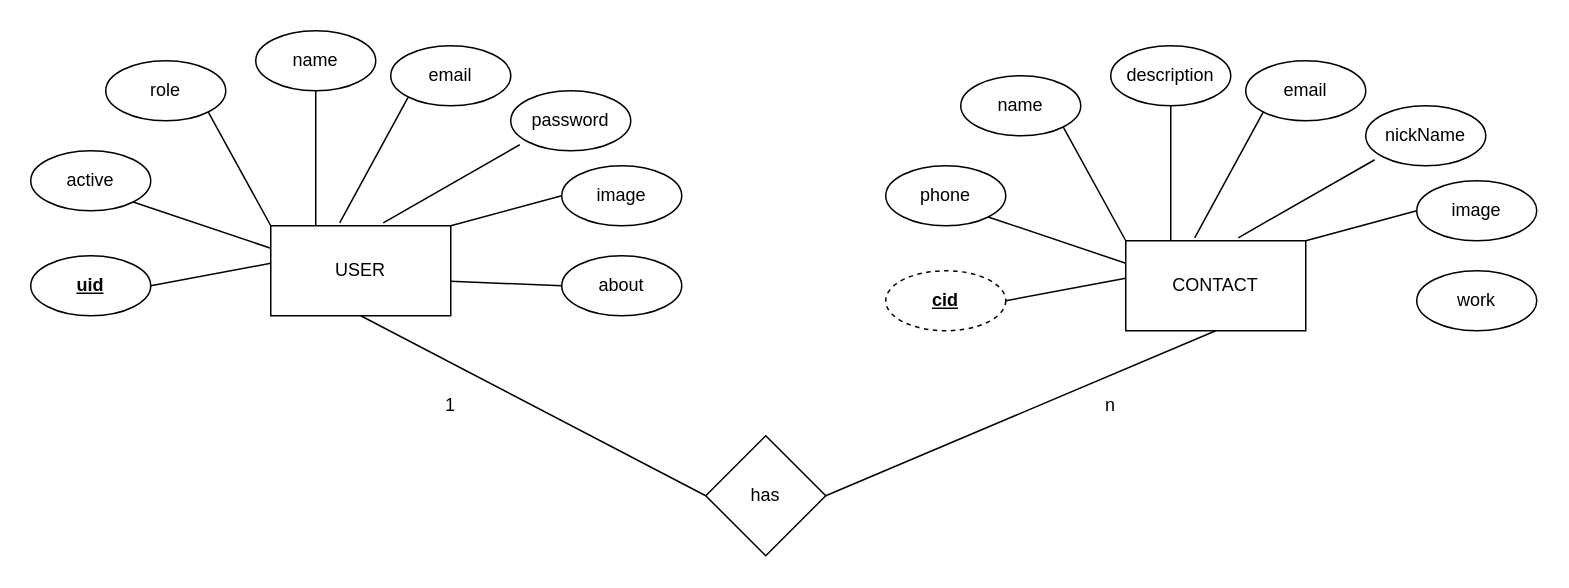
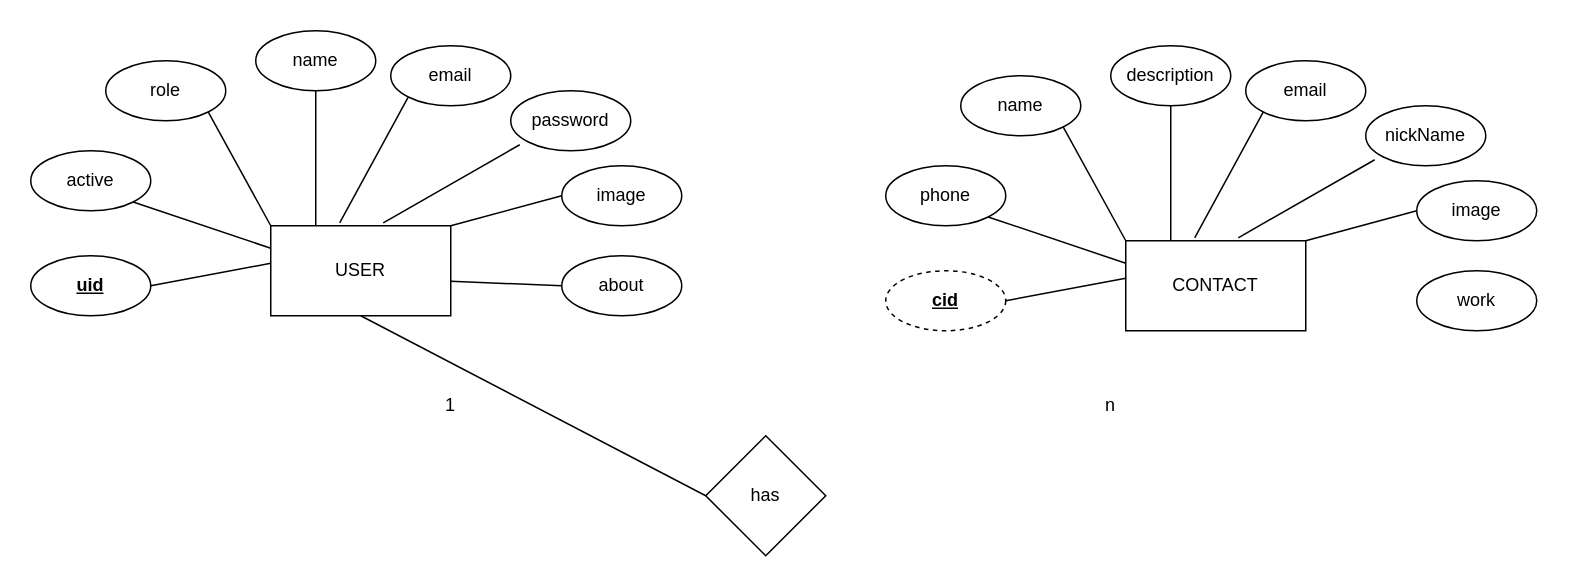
(1020, 413) -> none
